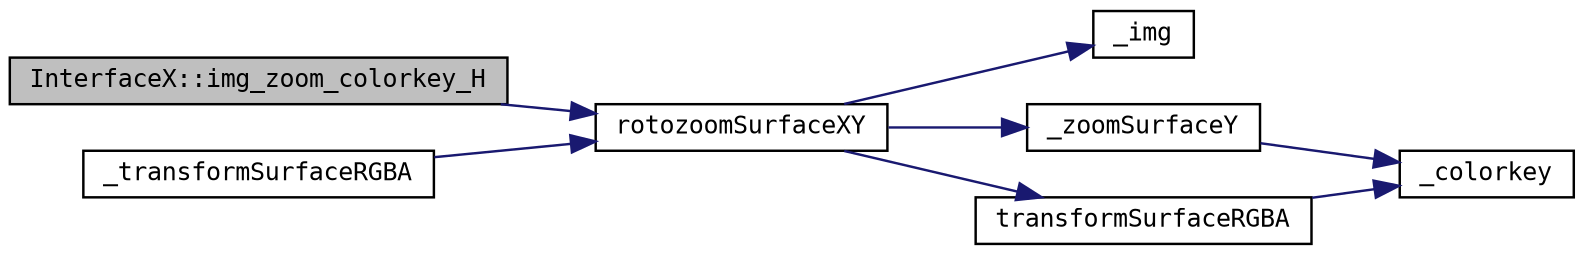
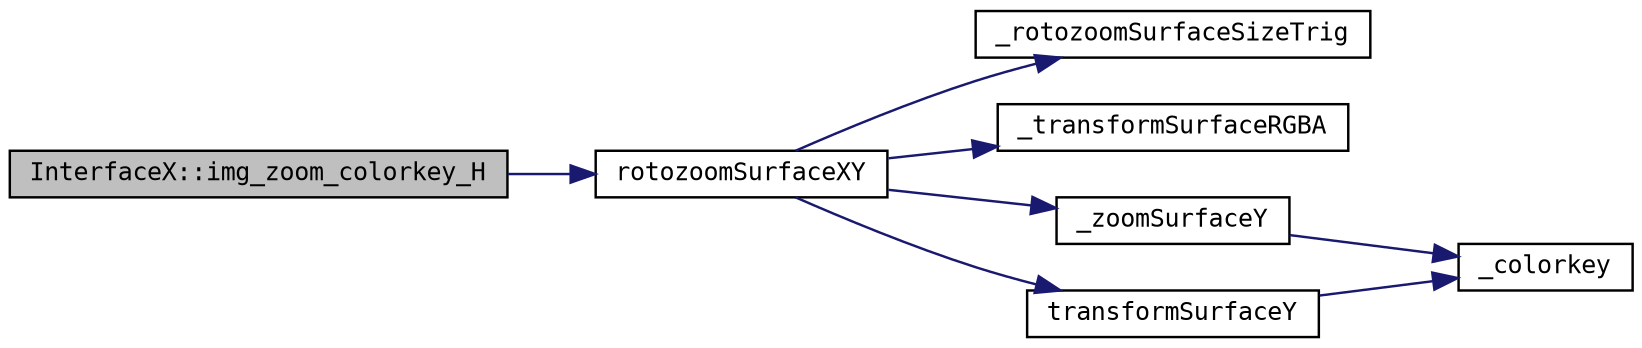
(1144, 34) -> (1173, 34)
(502, 151) -> (931, 154)
(1144, 221) -> (1173, 314)
